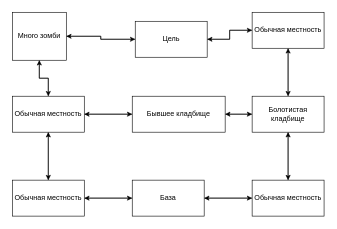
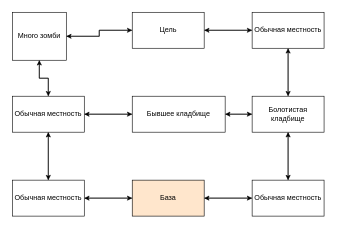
(171, 39) -> (168, 30)
(168, 198) -> (168, 198)
